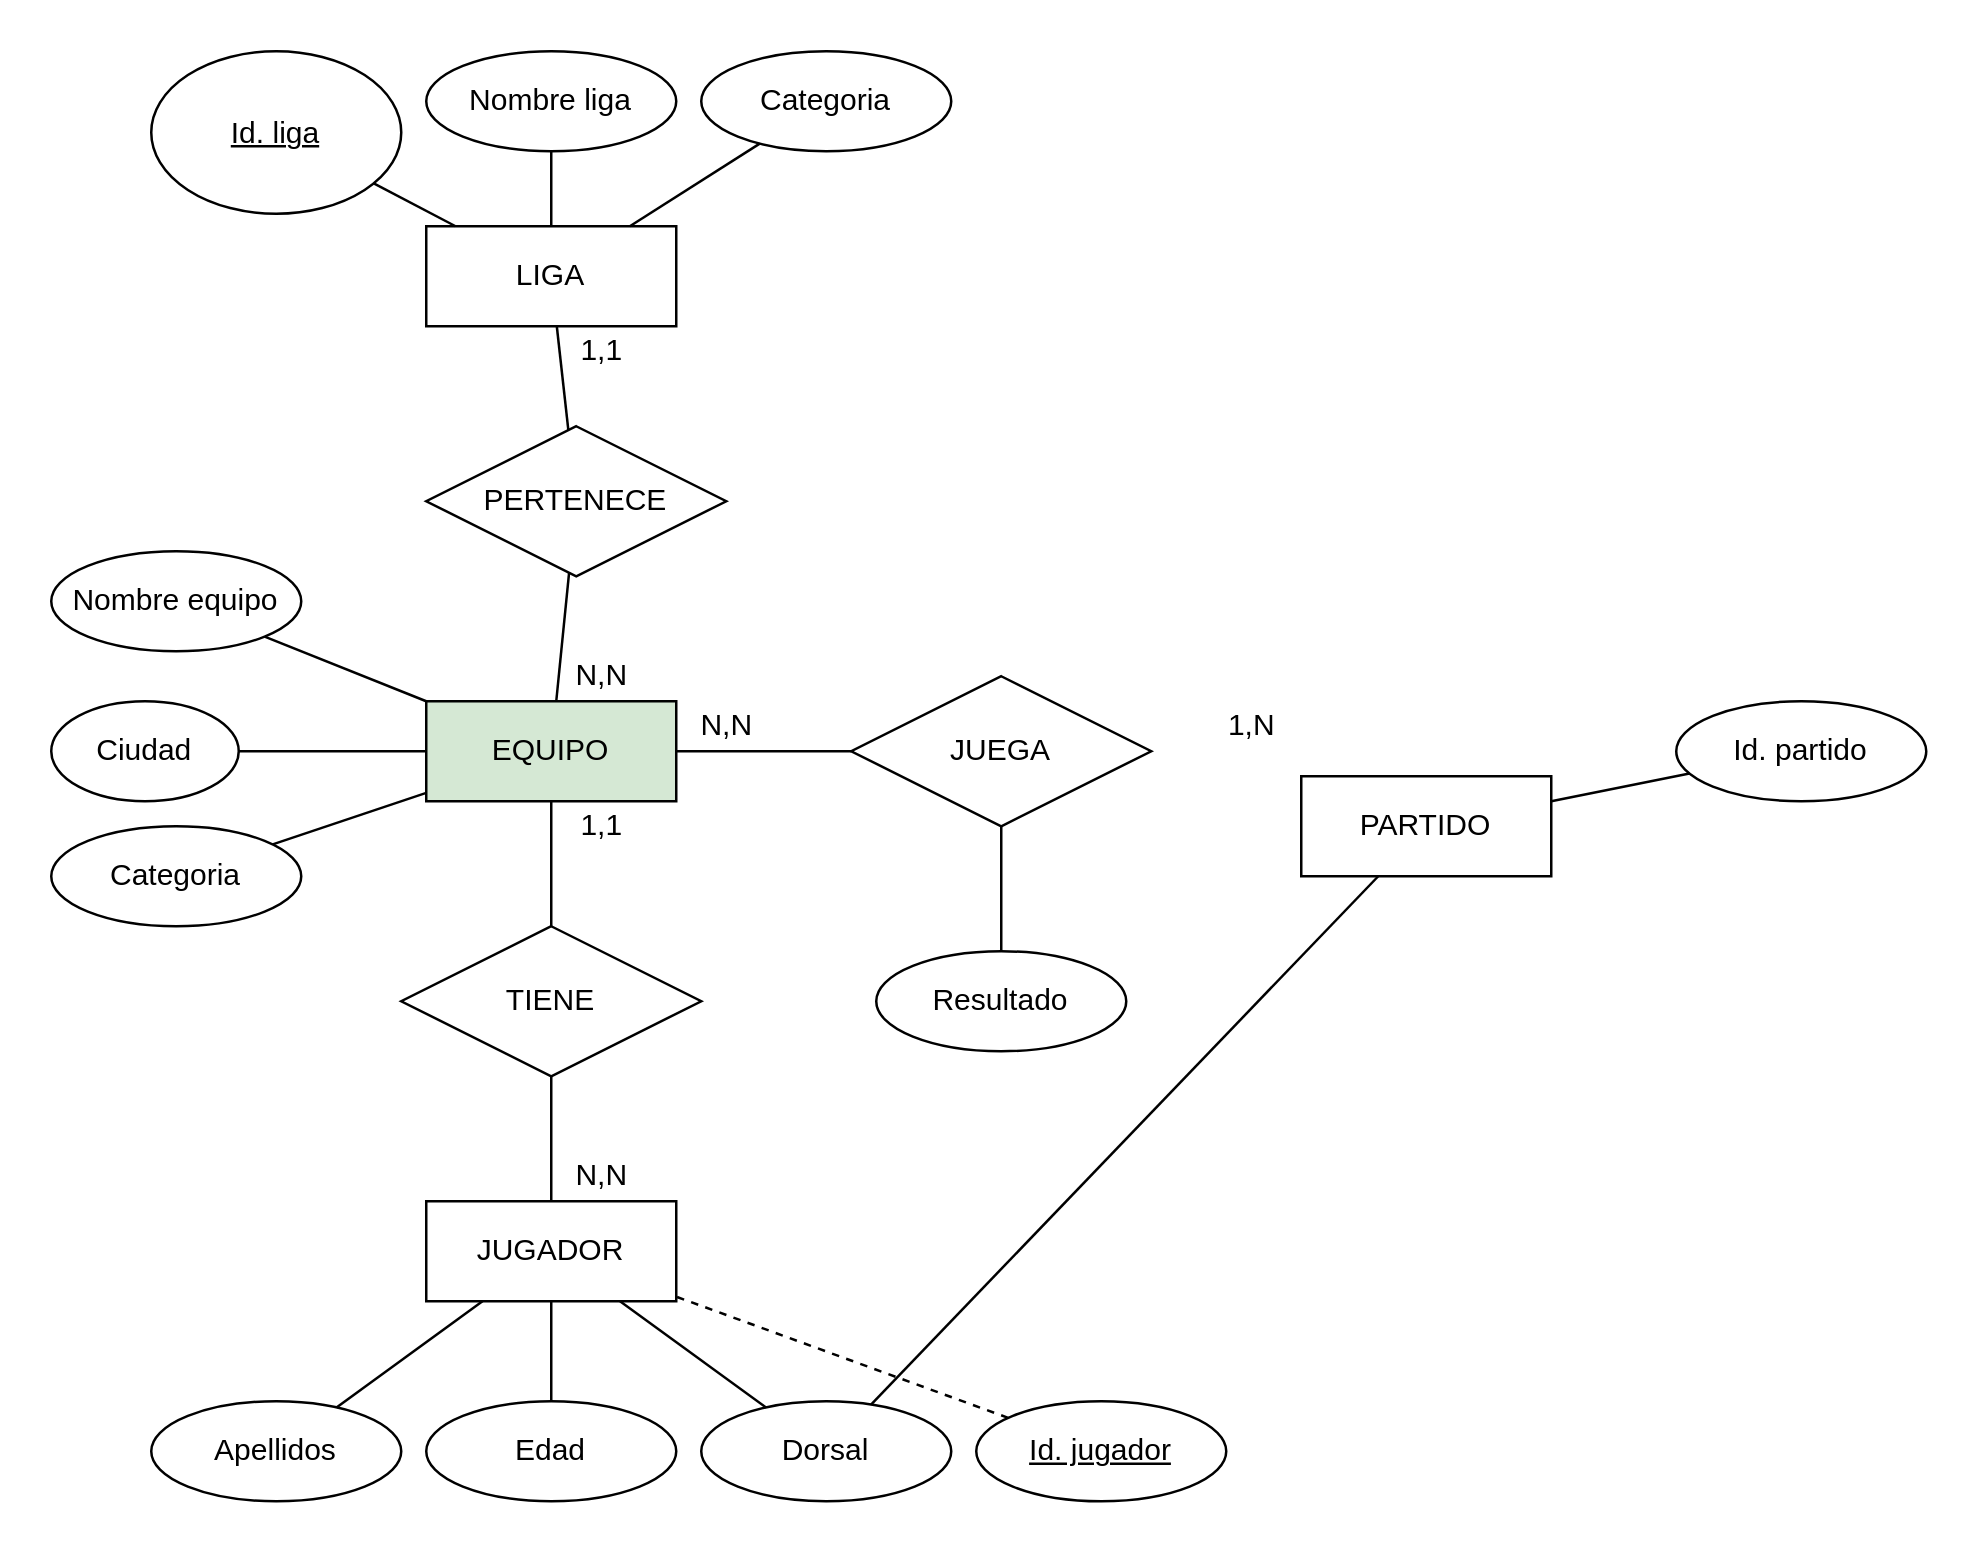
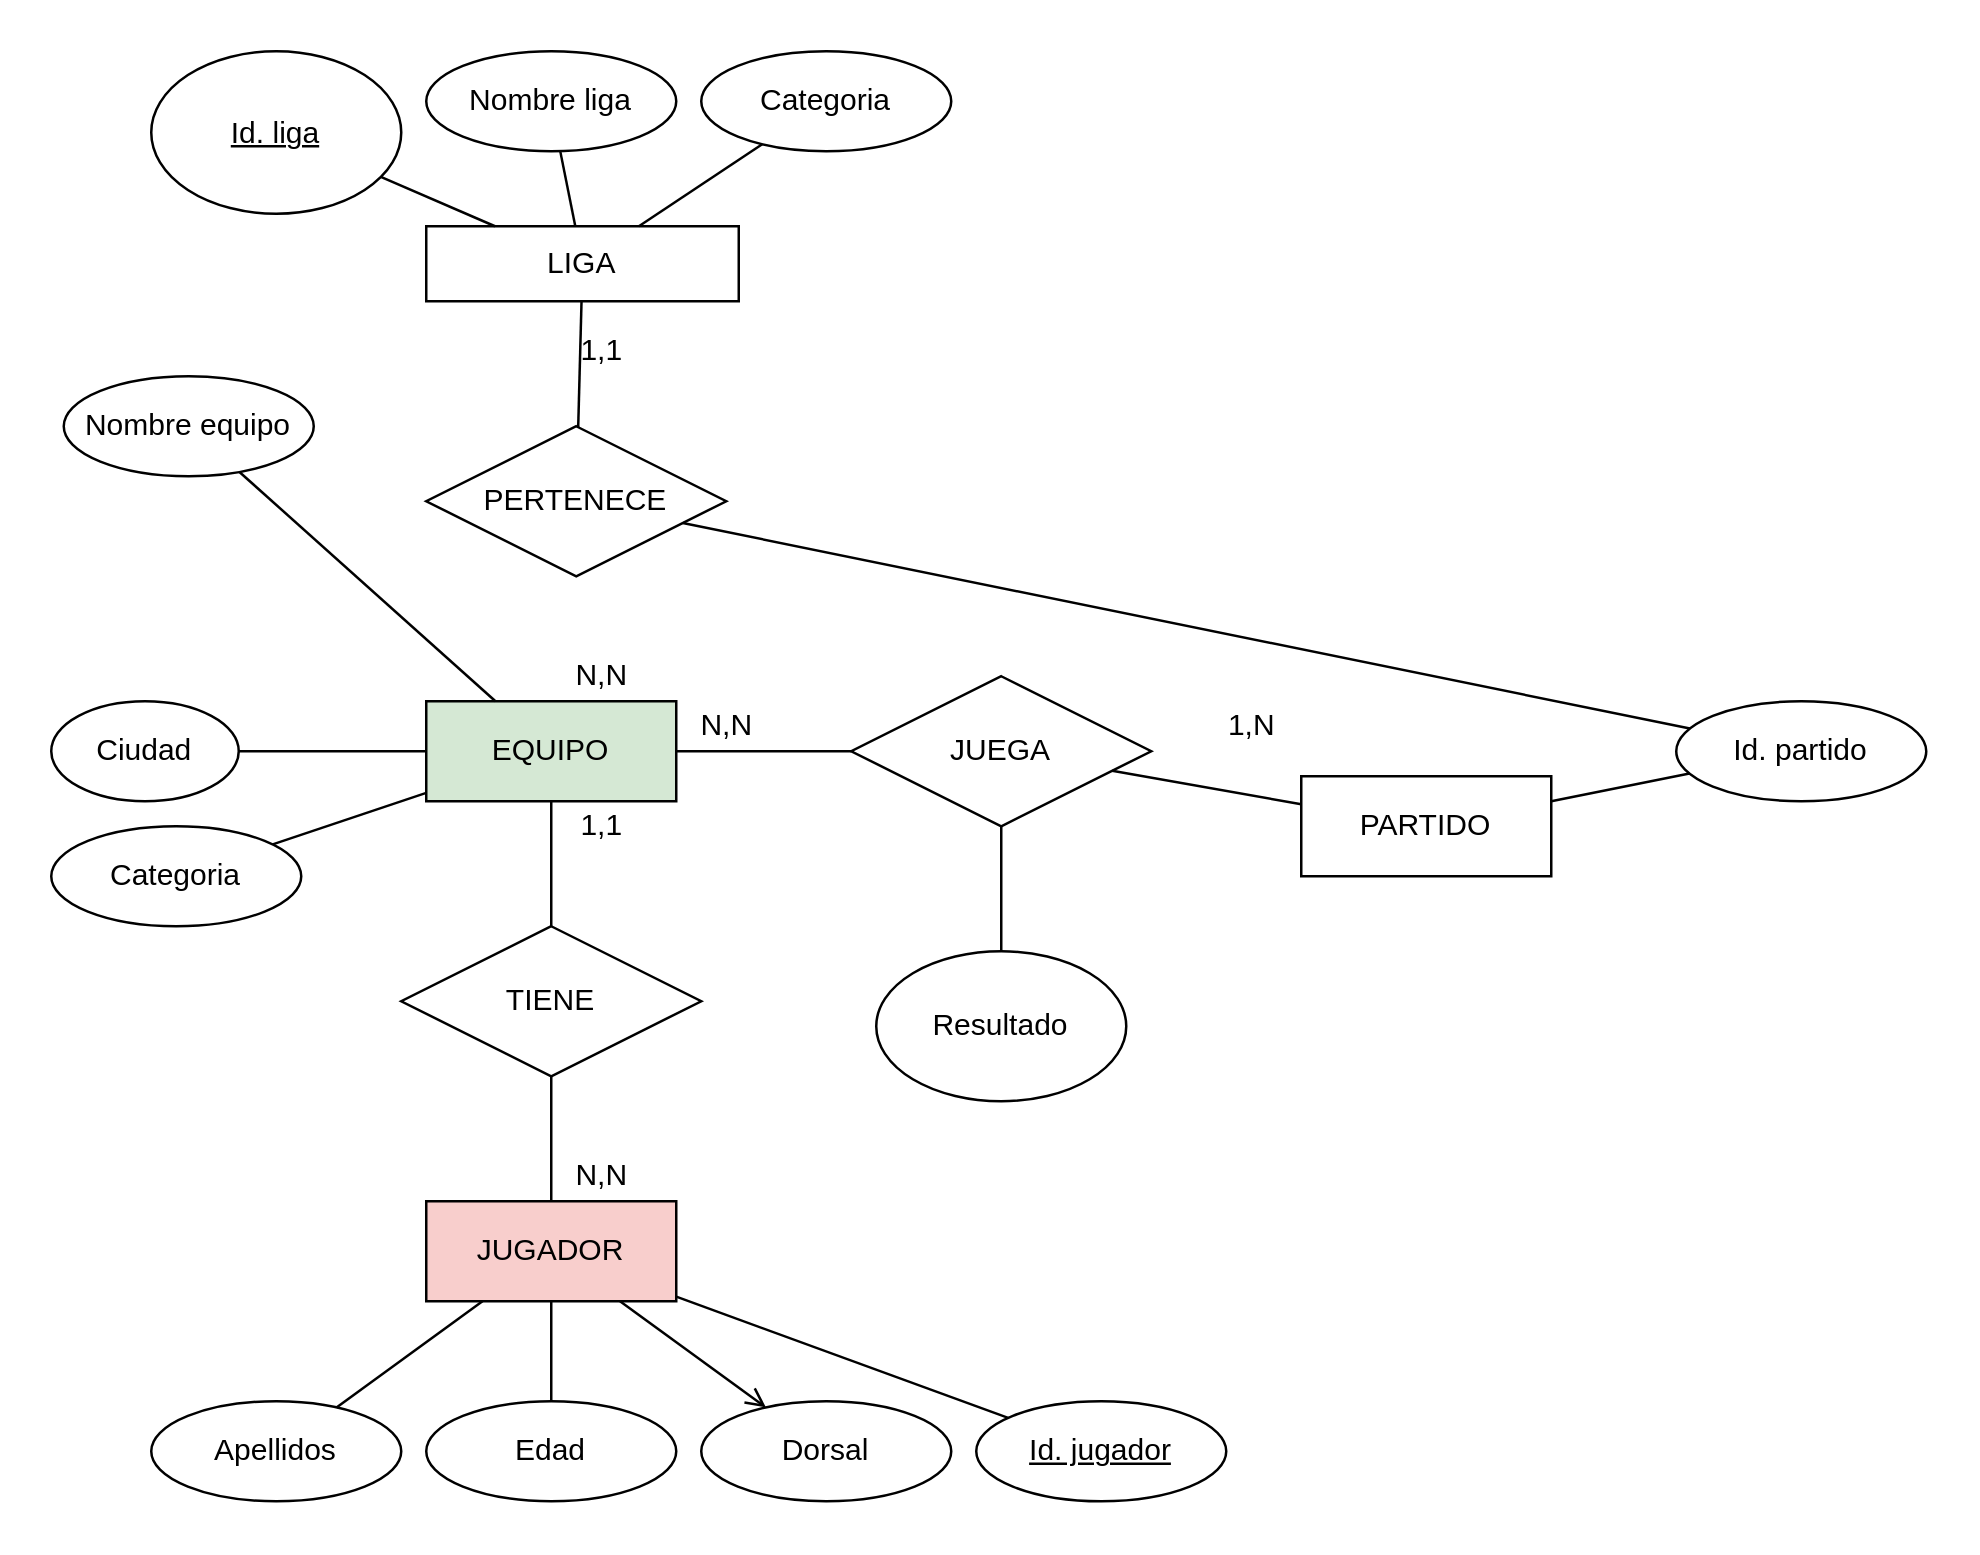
(551, 276) -> (583, 264)
(176, 601) -> (189, 426)
(563, 636) -> (1186, 626)
(1001, 1001) -> (1001, 1026)
(1140, 1125) -> (1207, 788)
(551, 1251) -> (551, 1251)
(786, 1337) -> (786, 1337)
(760, 1403) -> (759, 1402)
